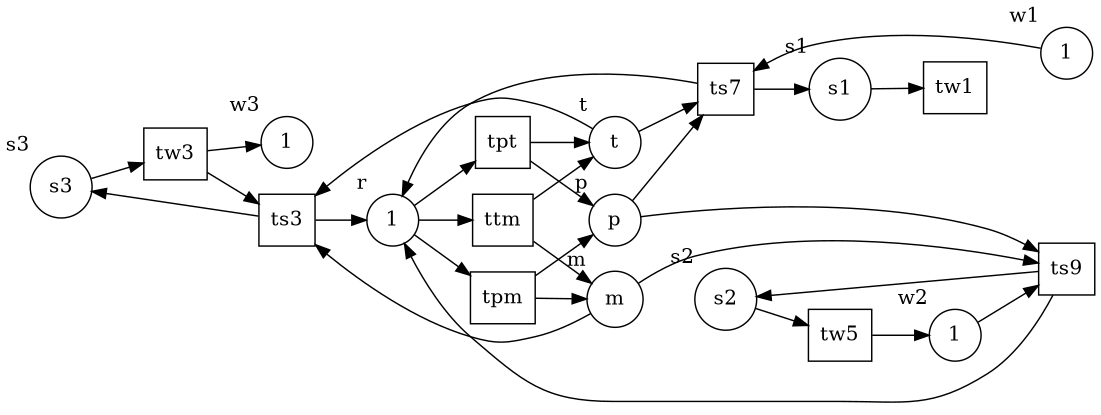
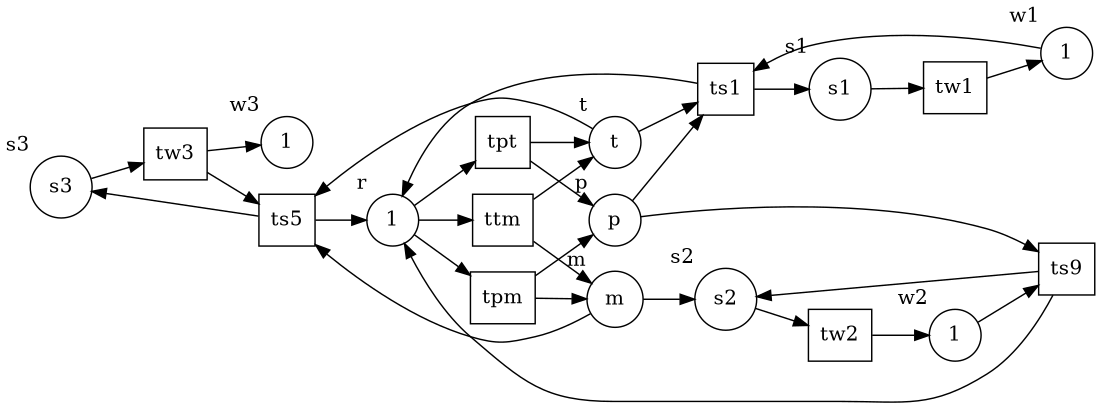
none -> (1007, 72)
(726, 89) -> (726, 89)
(287, 220) -> (287, 220)
(828, 241) -> (662, 299)
(840, 335) -> (840, 335)
